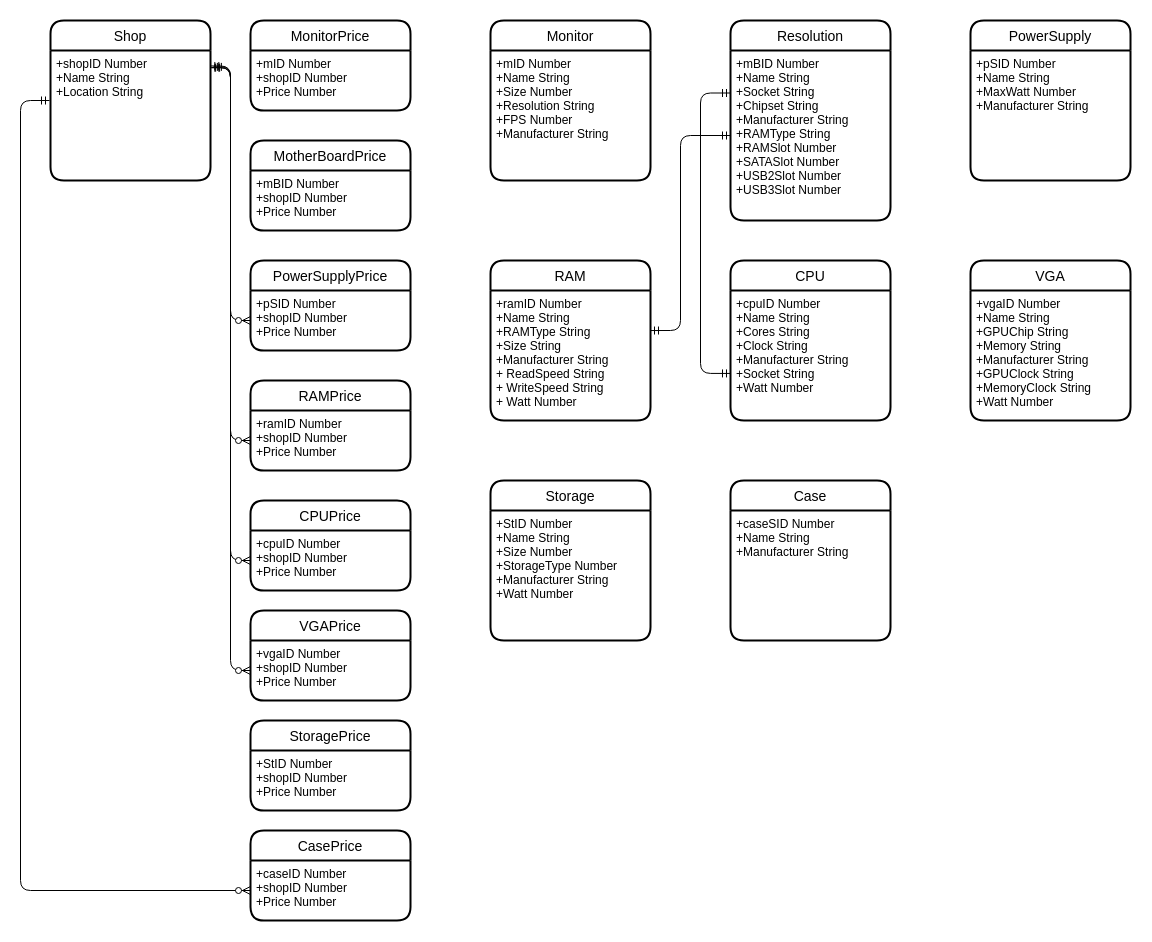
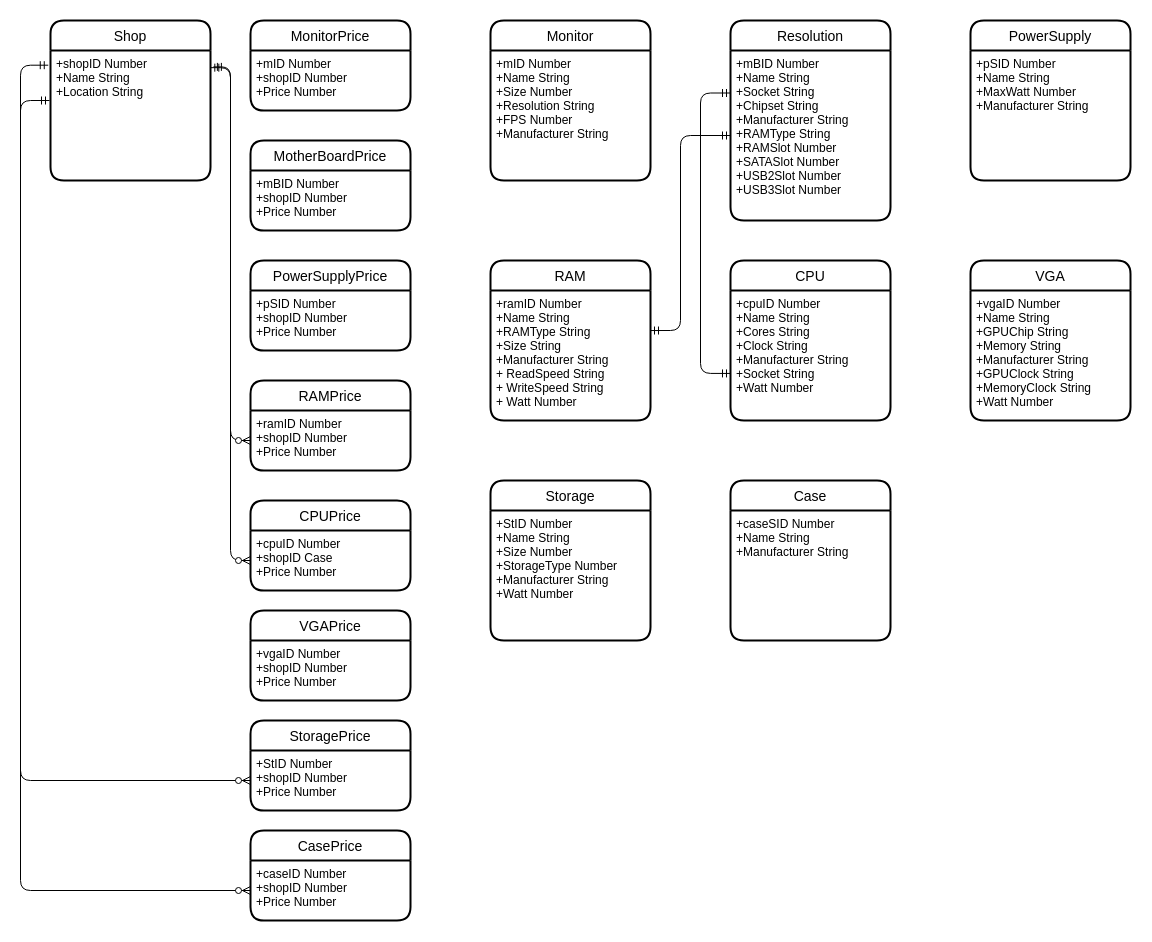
(242, 321) -> none
(298, 544) -> (298, 544)
(231, 617) -> none
none -> (137, 781)
